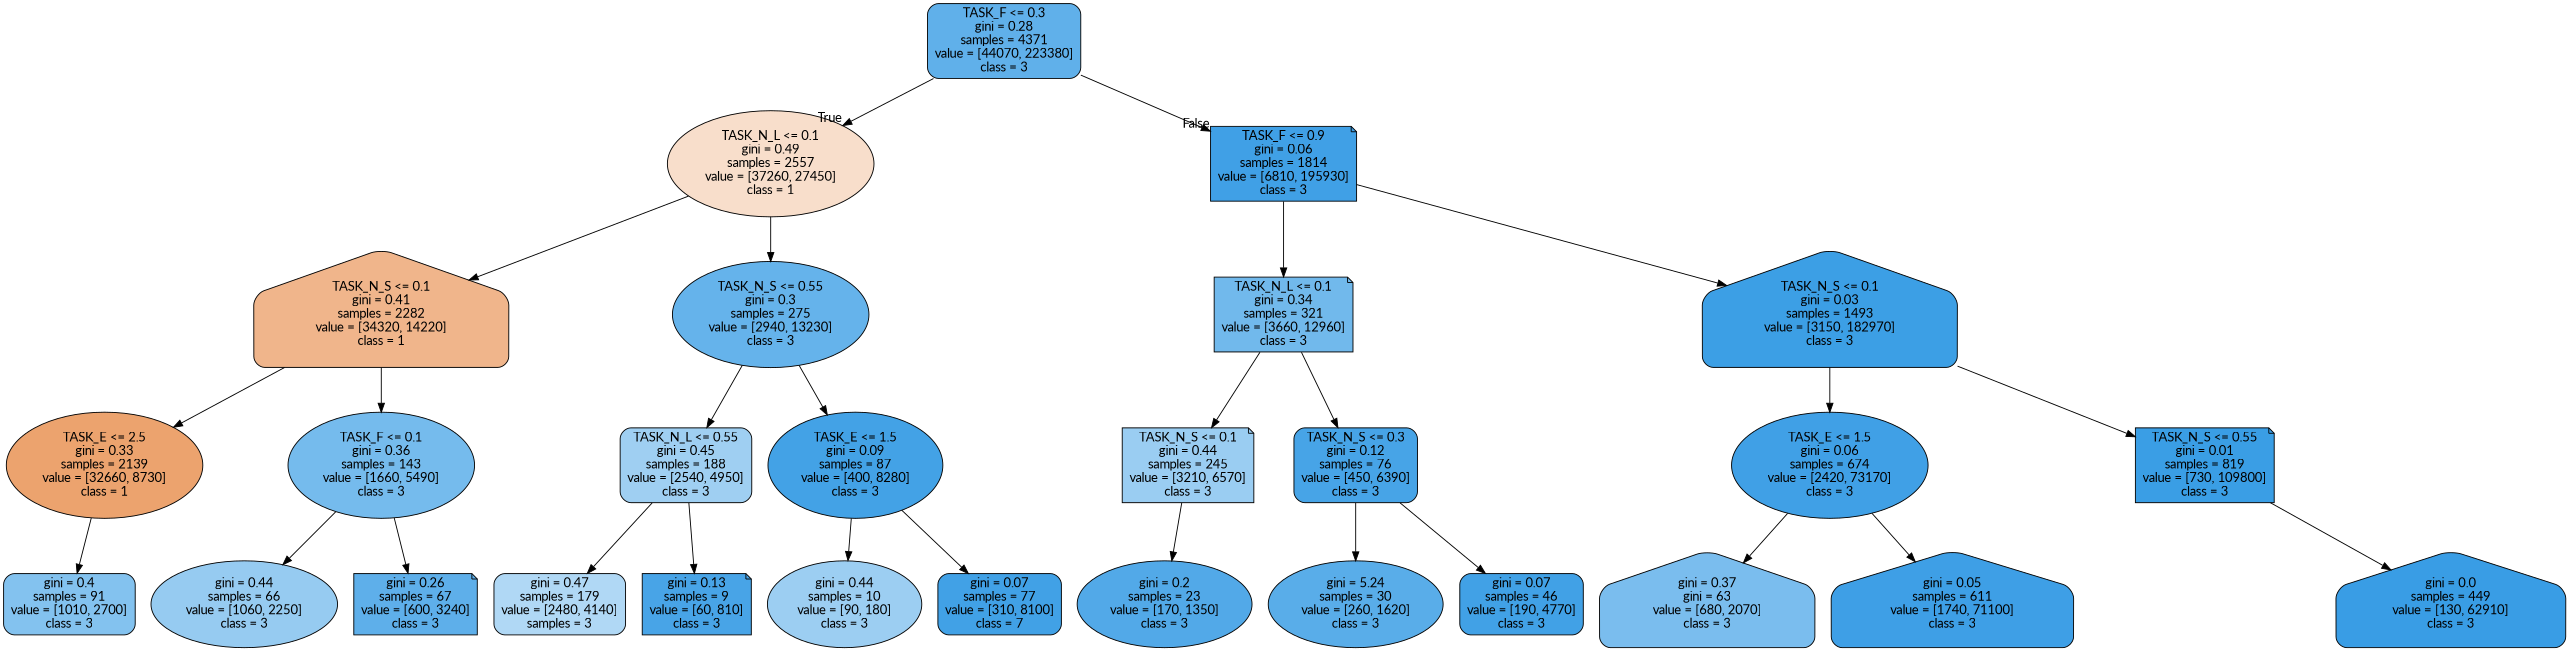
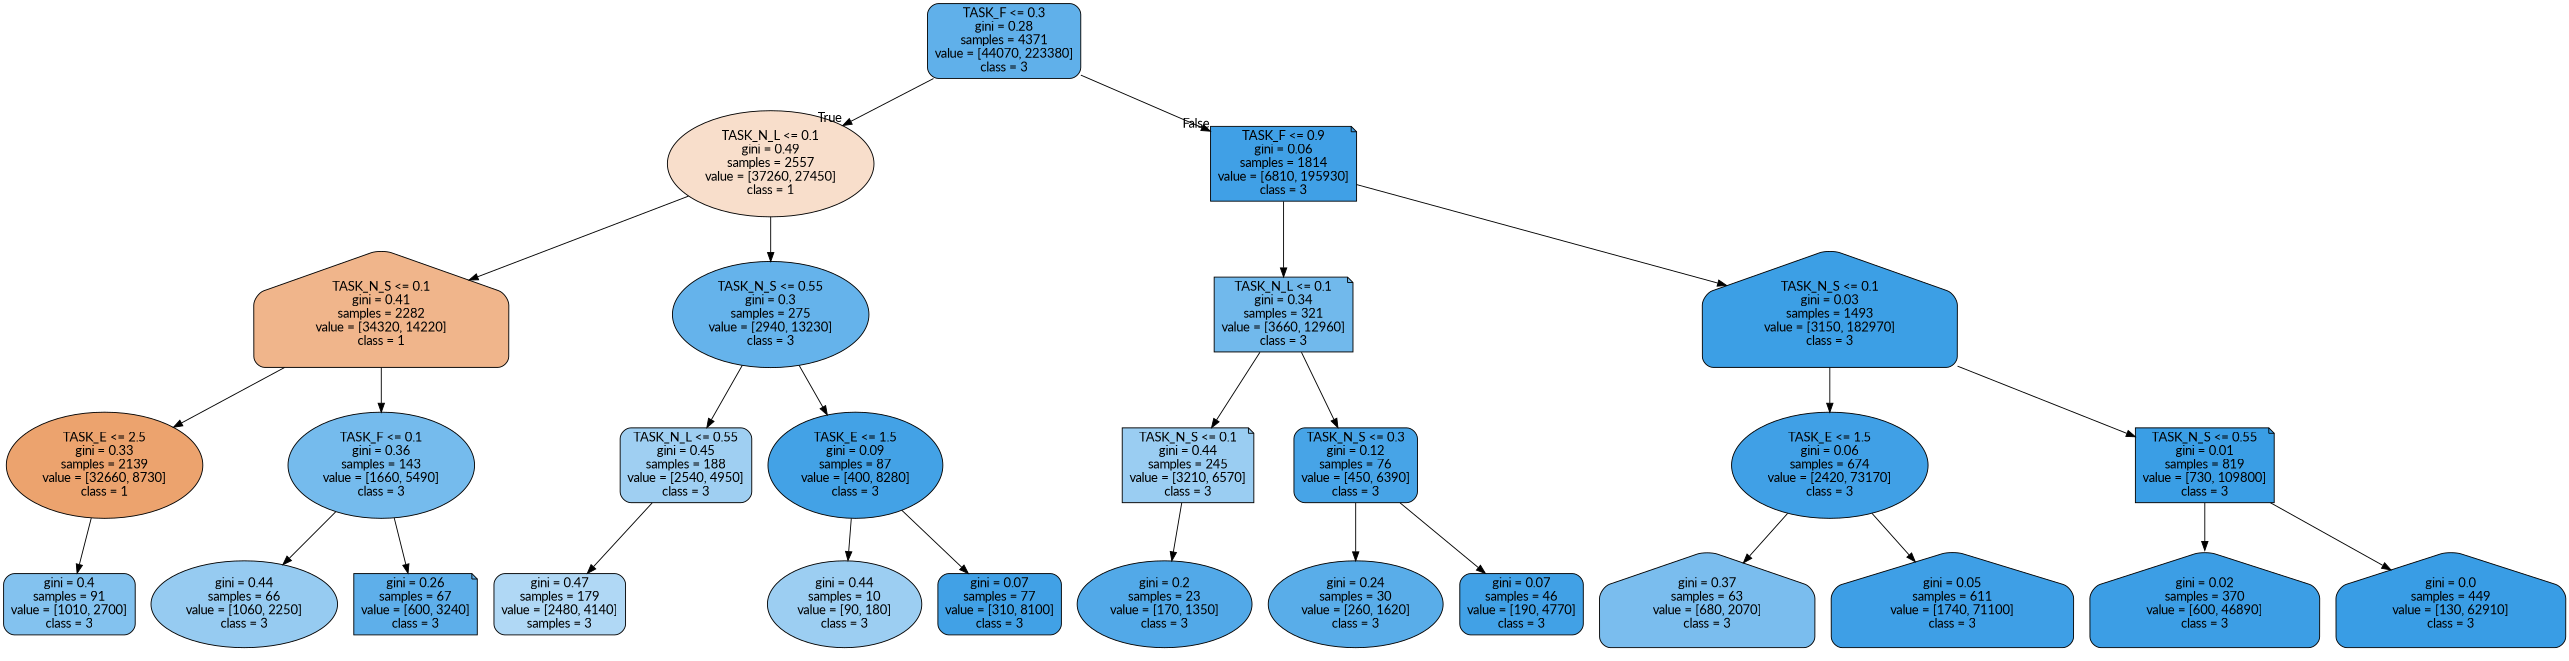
(697, 604) -> none
(1000, 604) -> (1000, 604)
(1356, 604) -> (1356, 604)
(1707, 604) -> (1707, 604)
none -> (2205, 604)
